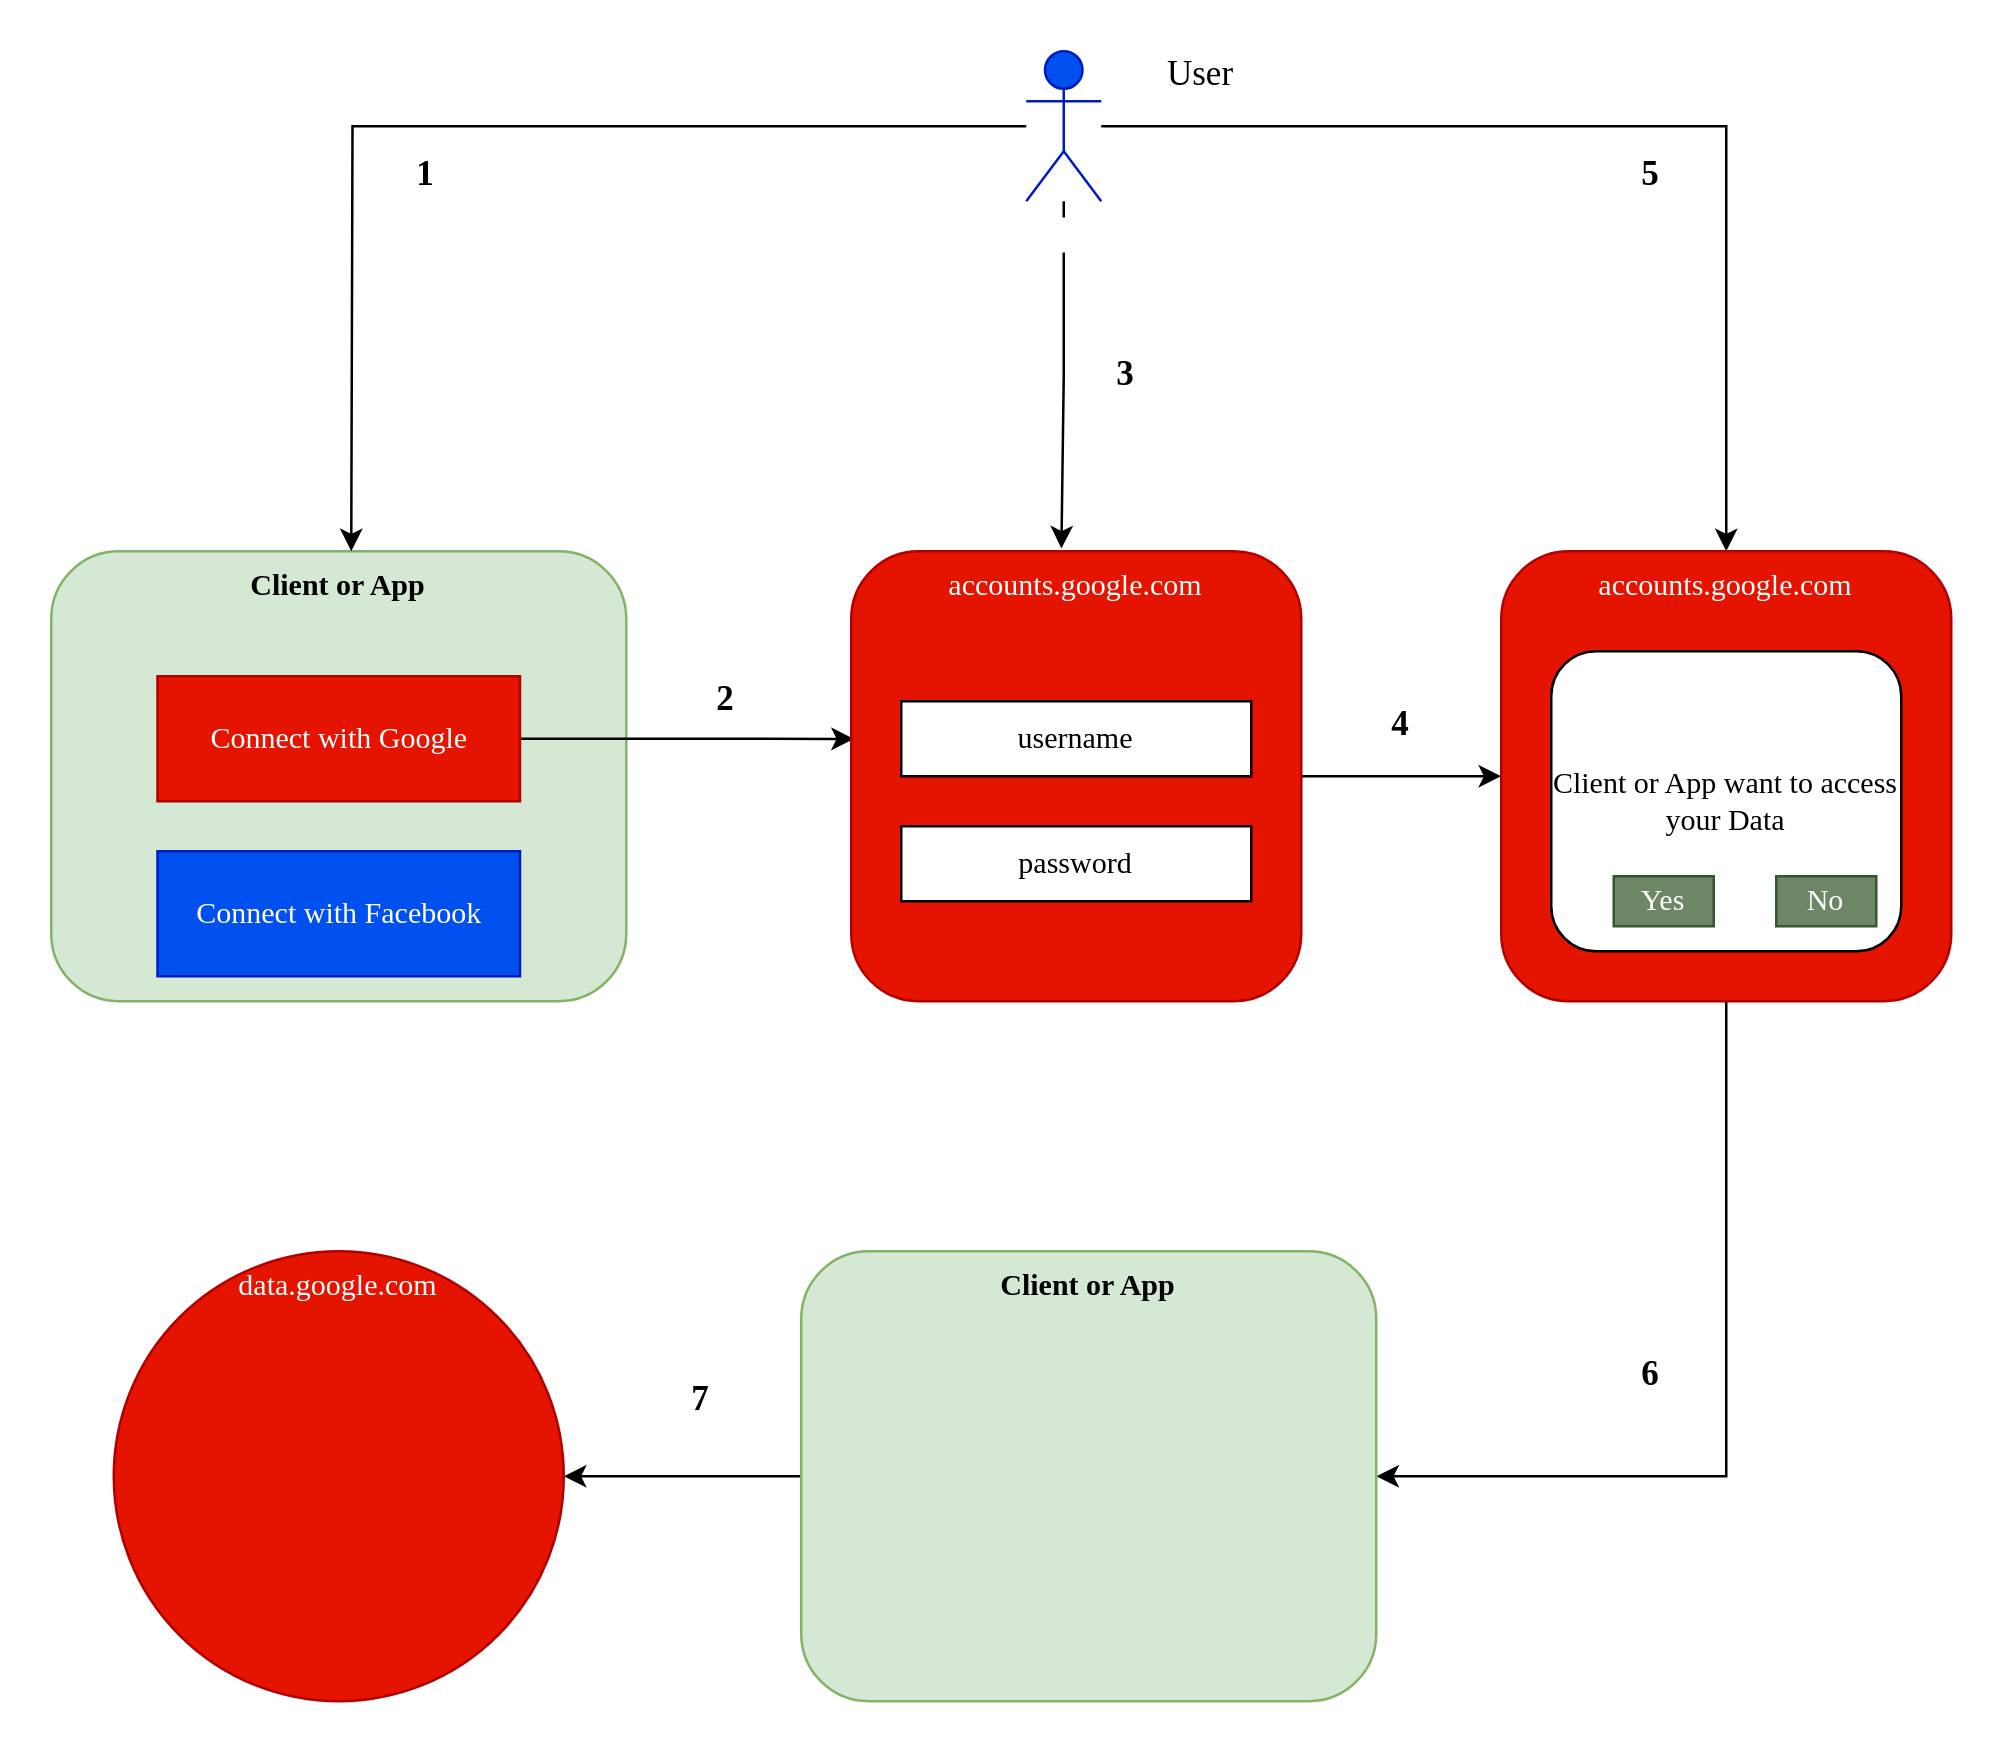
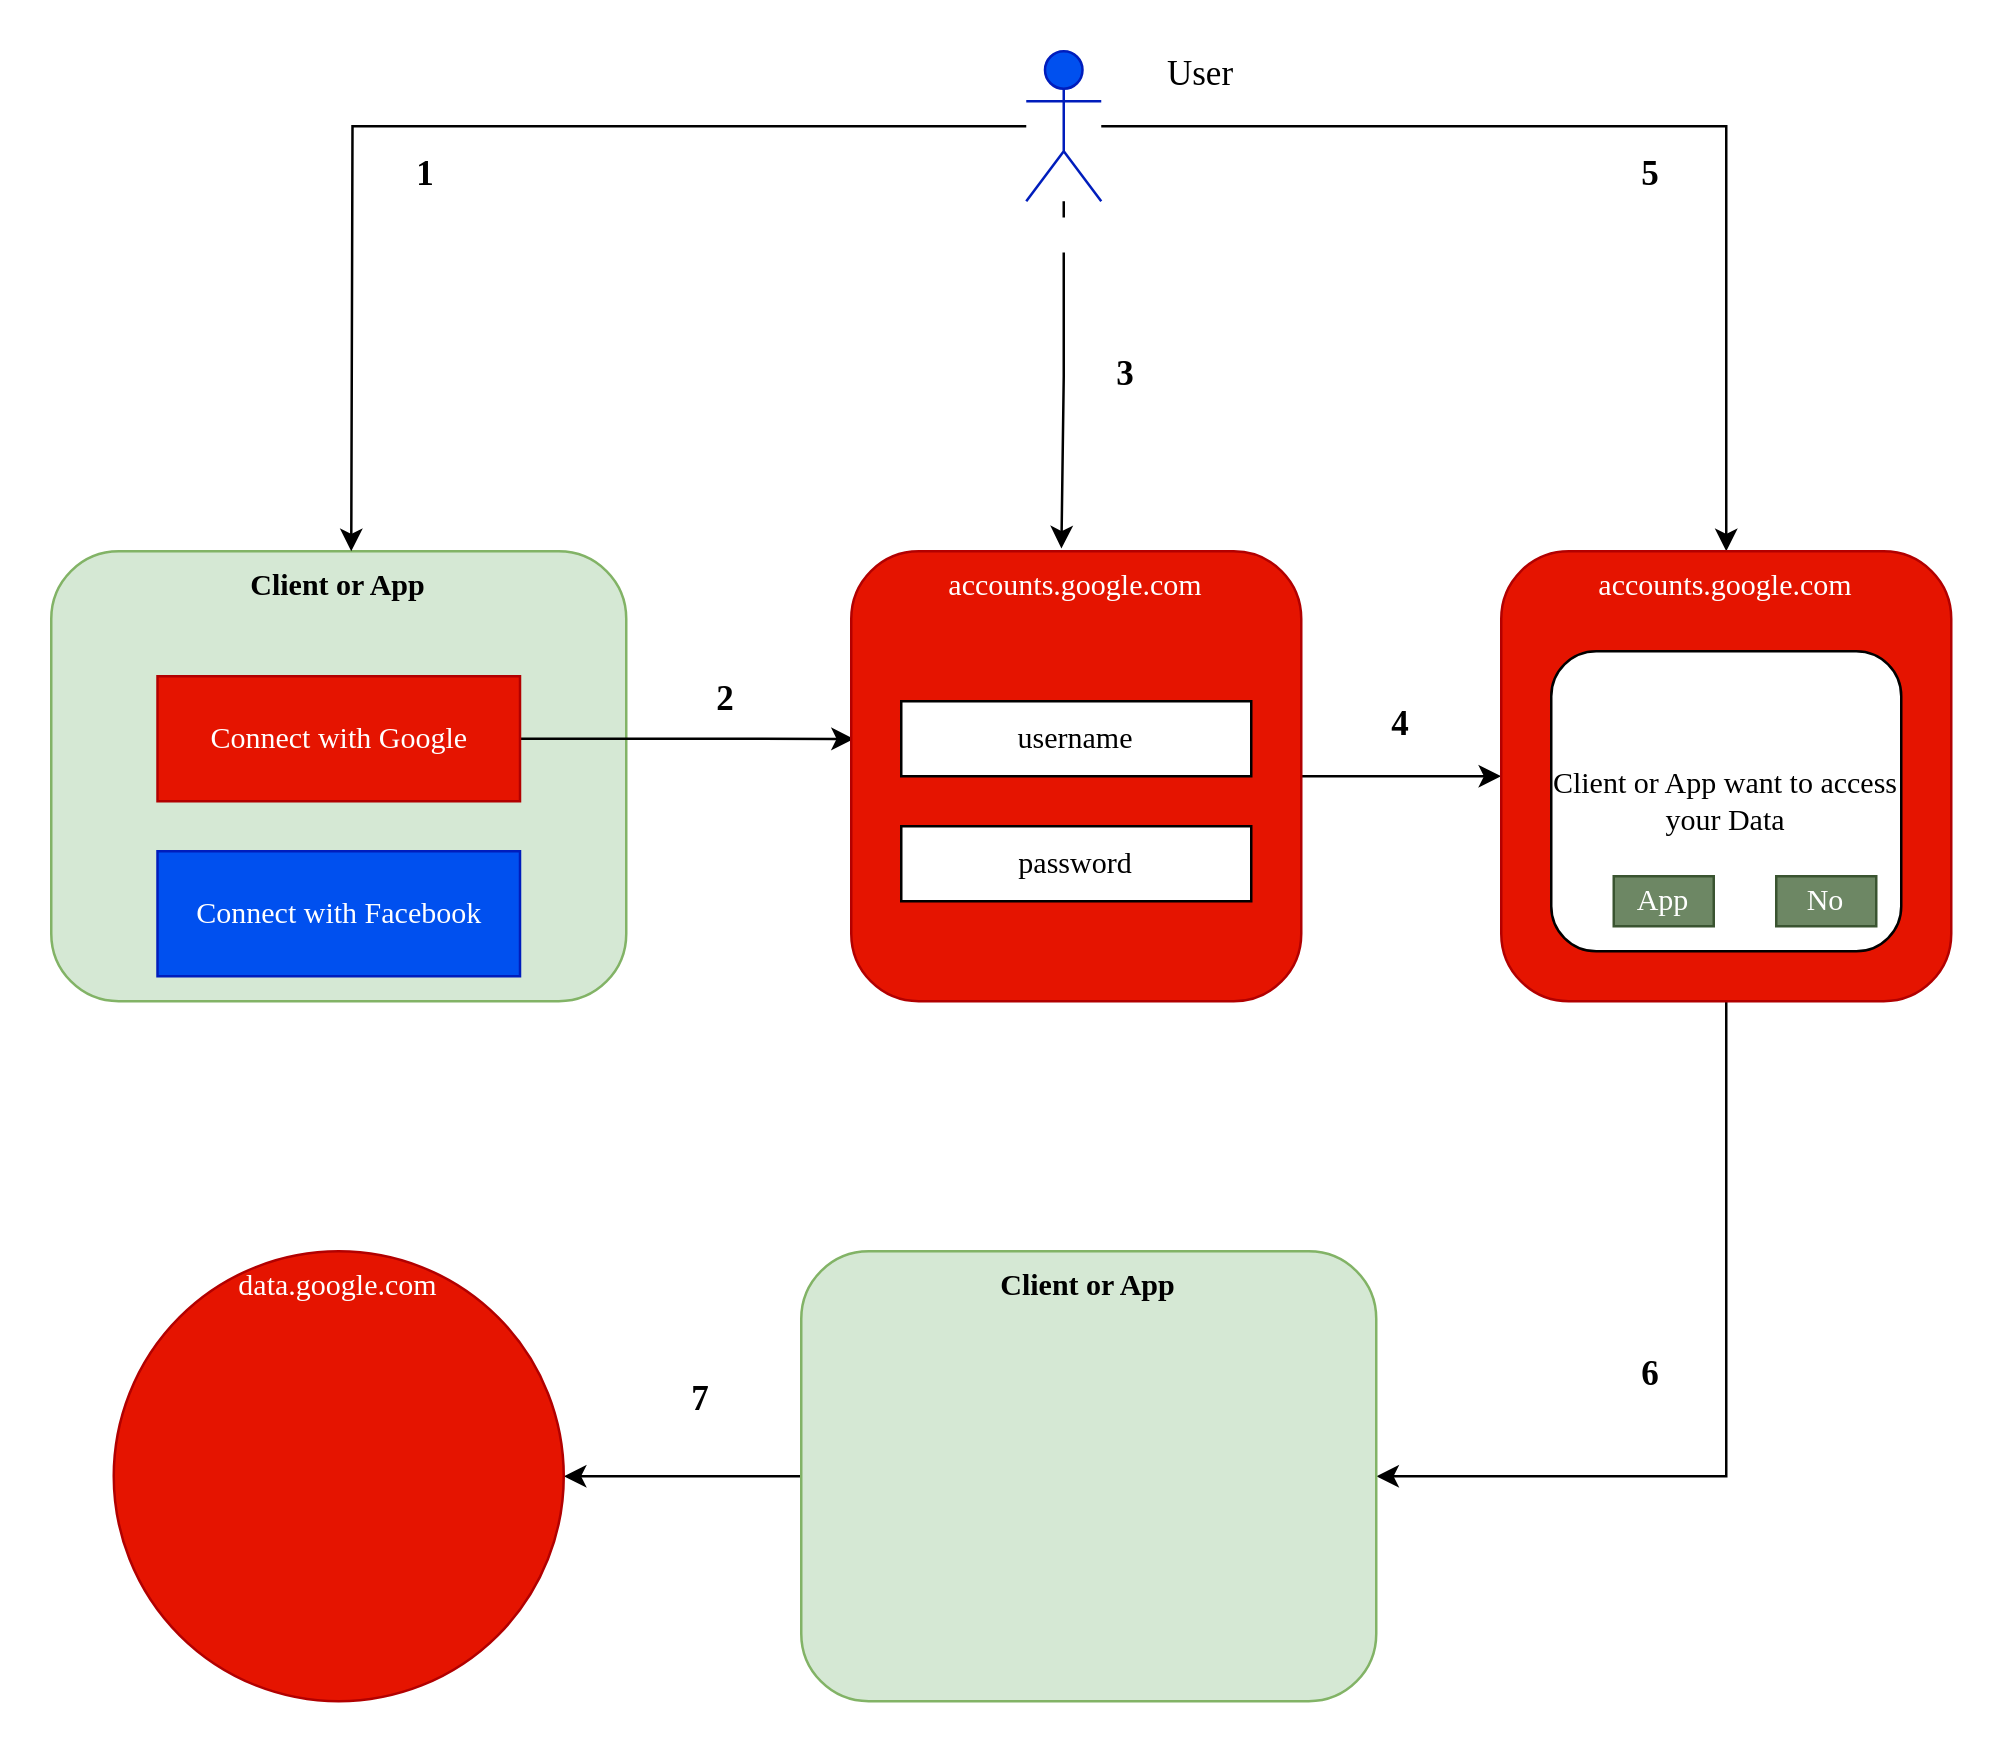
(1664, 901) -> (1664, 901)
